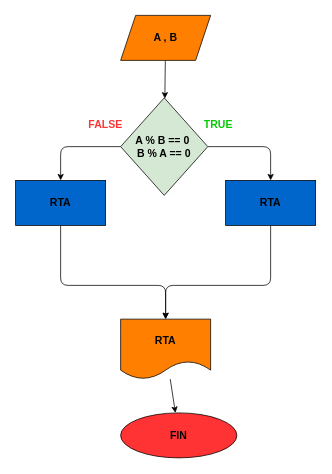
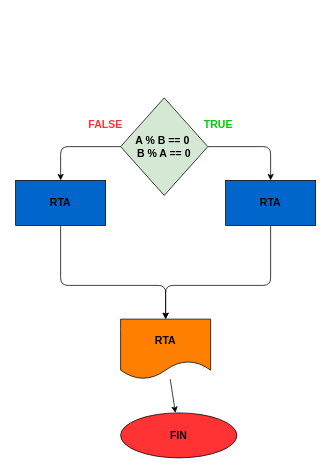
(165, 38) -> none
(165, 66) -> none
